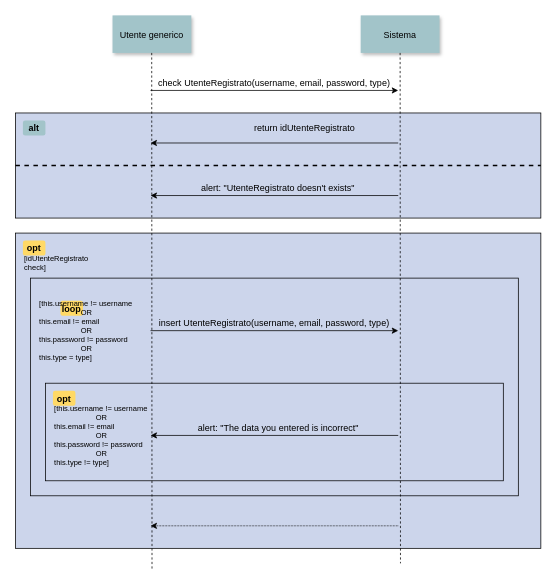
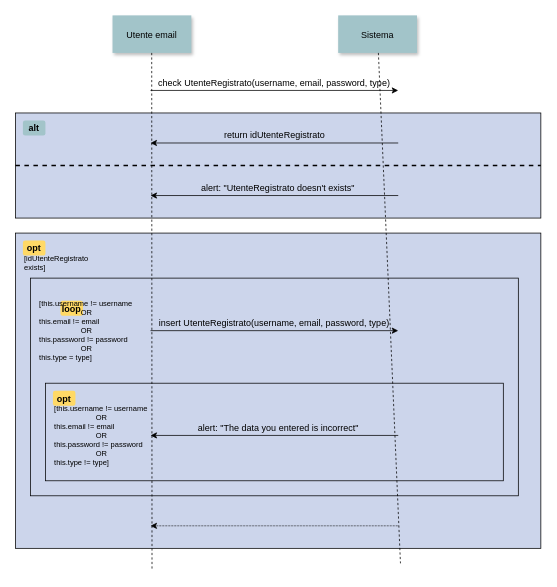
(400, 34) -> (377, 34)
(151, 35) -> (151, 35)
(304, 128) -> (274, 135)
(39, 263) -> (39, 263)
